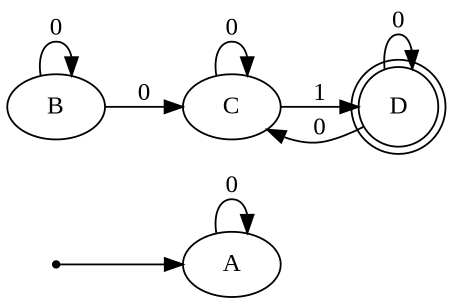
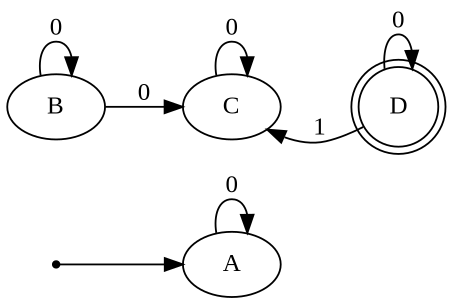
(310, 107) -> none
(320, 128) -> (320, 128)
